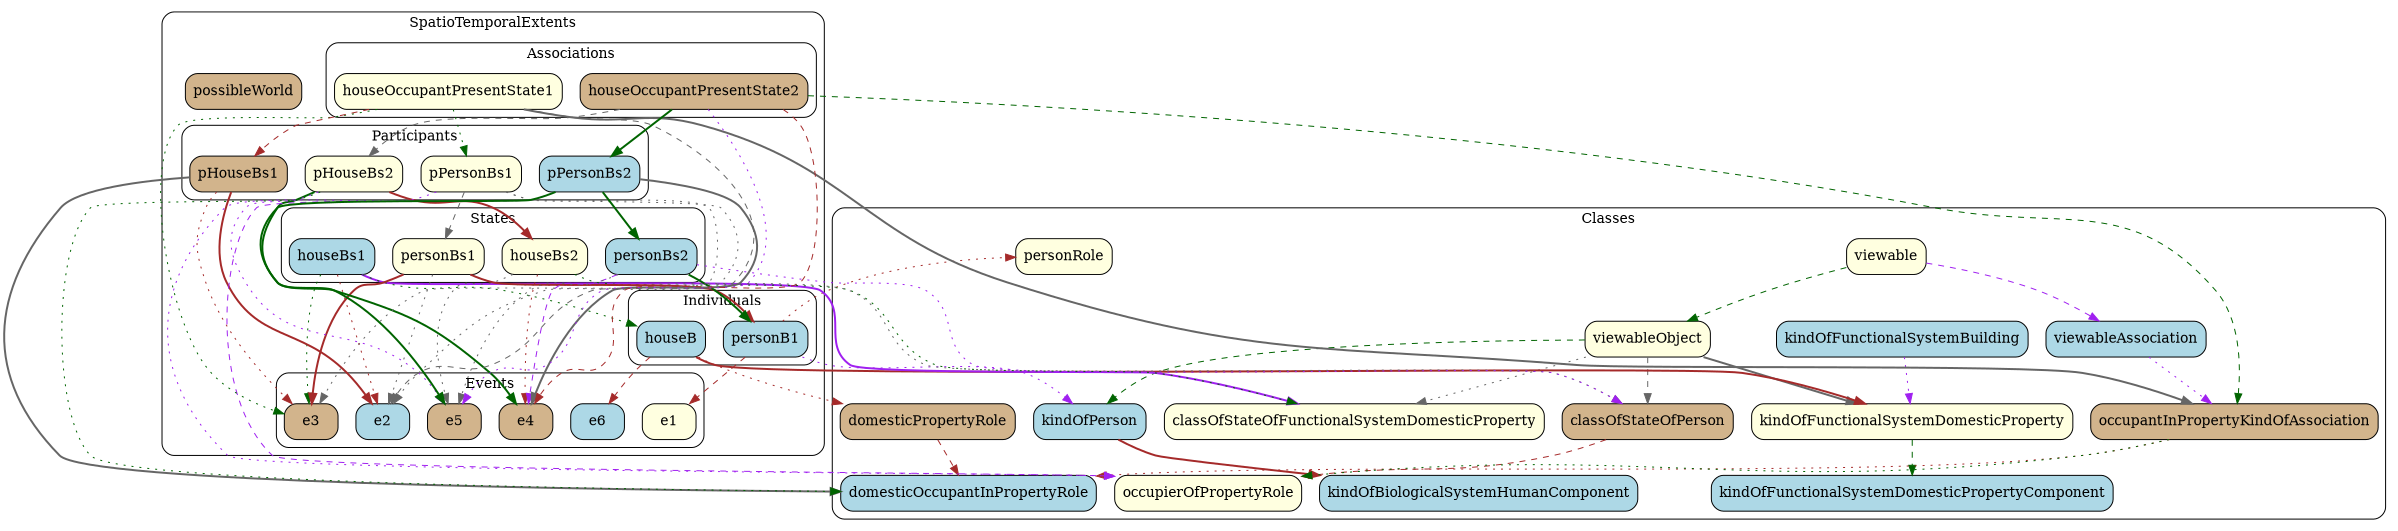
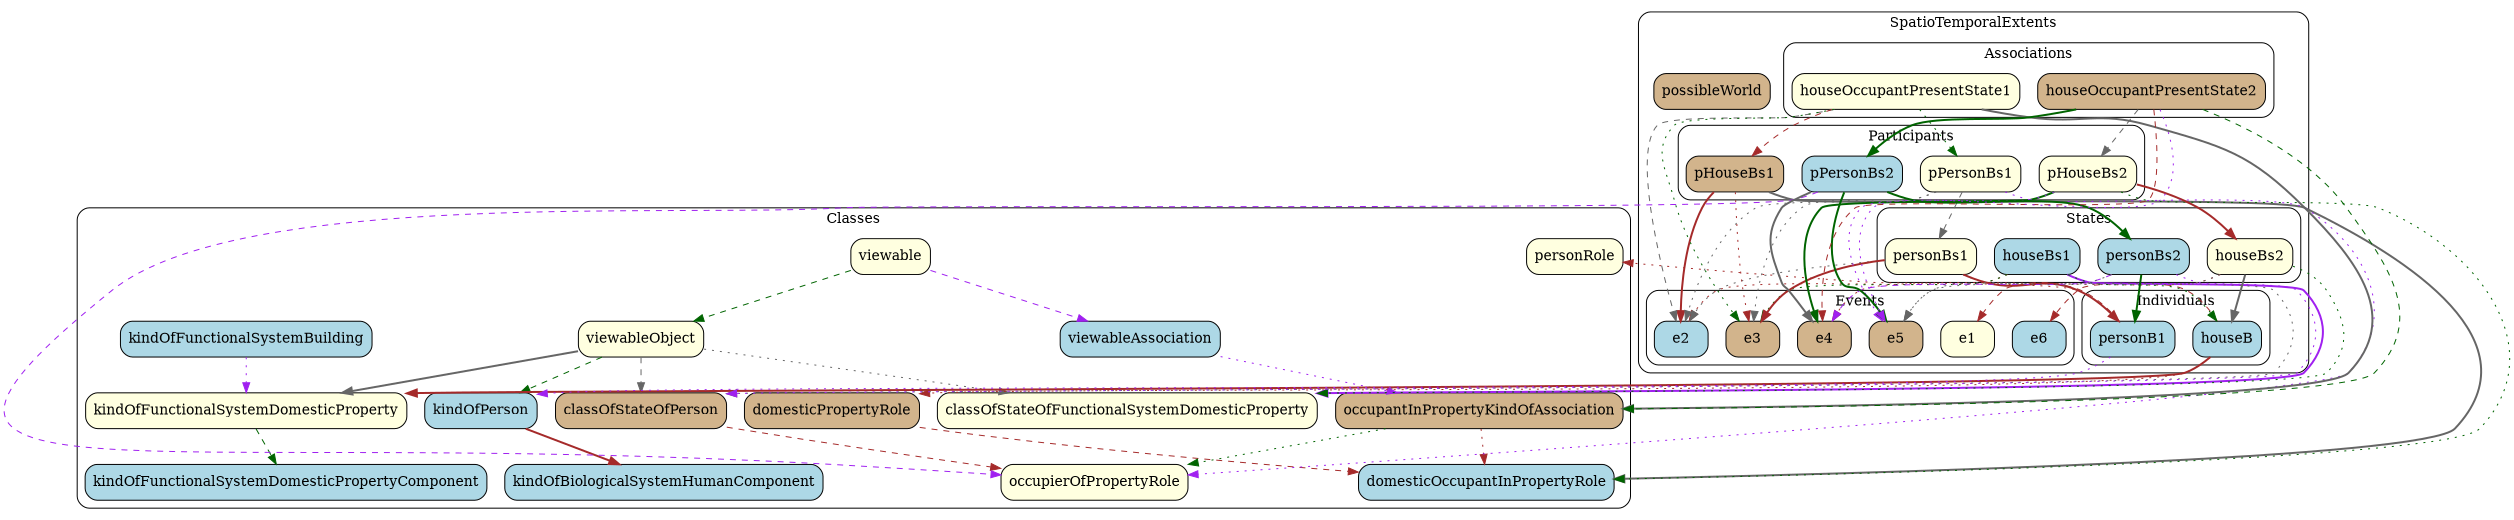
none -> (2239, 297)
